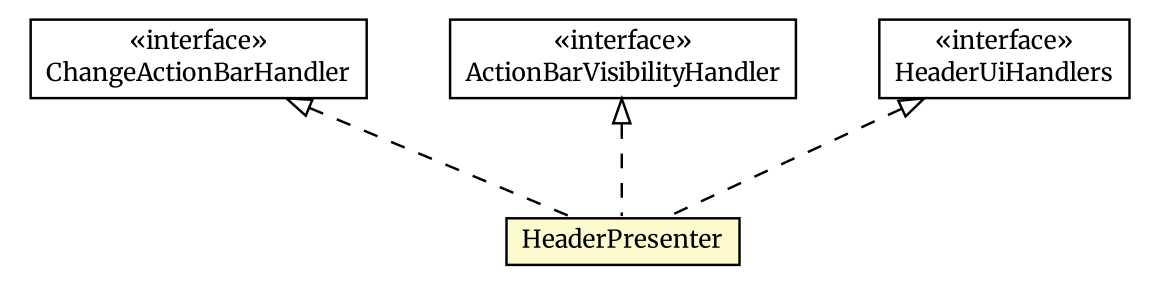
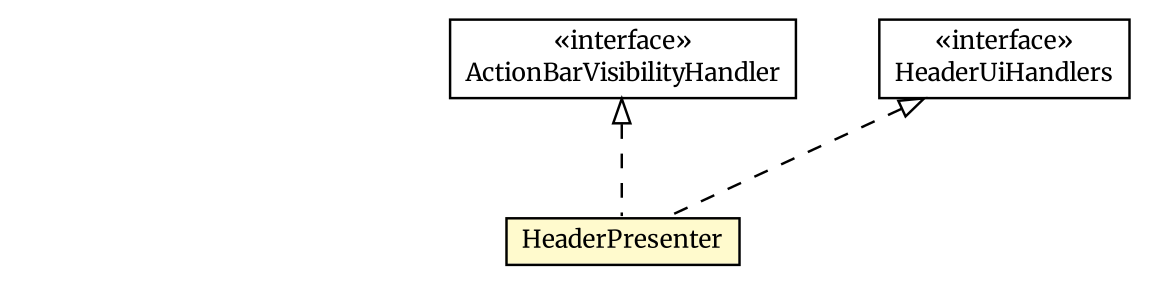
(197, 59) -> none
